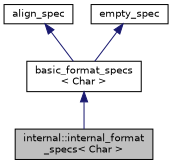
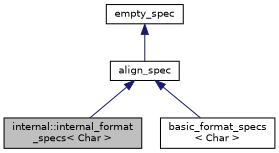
(106, 47) -> (145, 48)
(84, 116) -> (108, 103)
